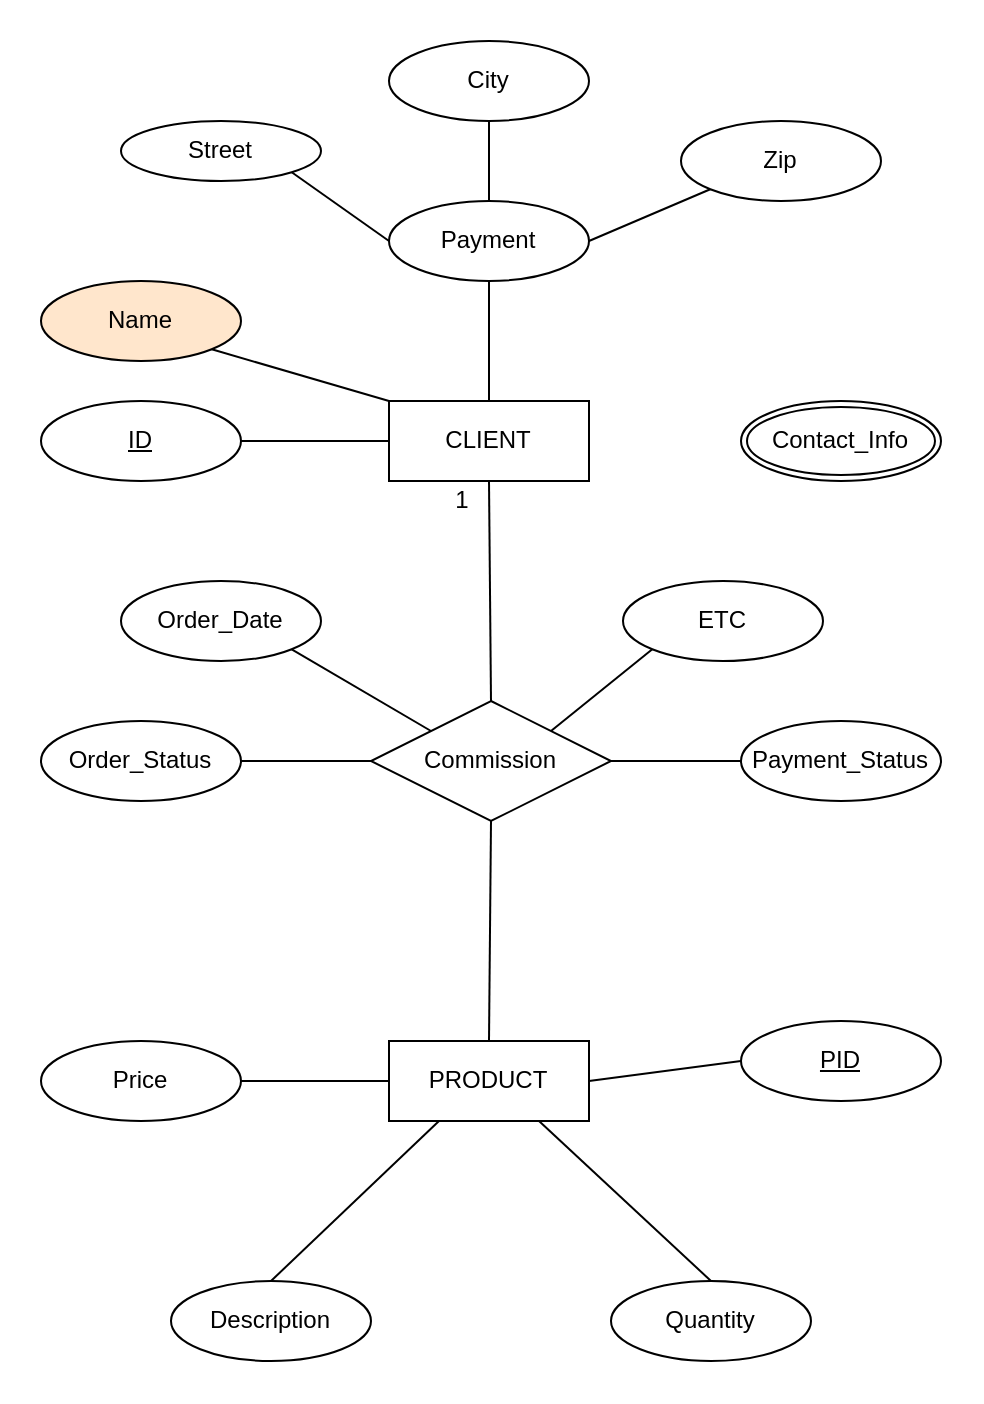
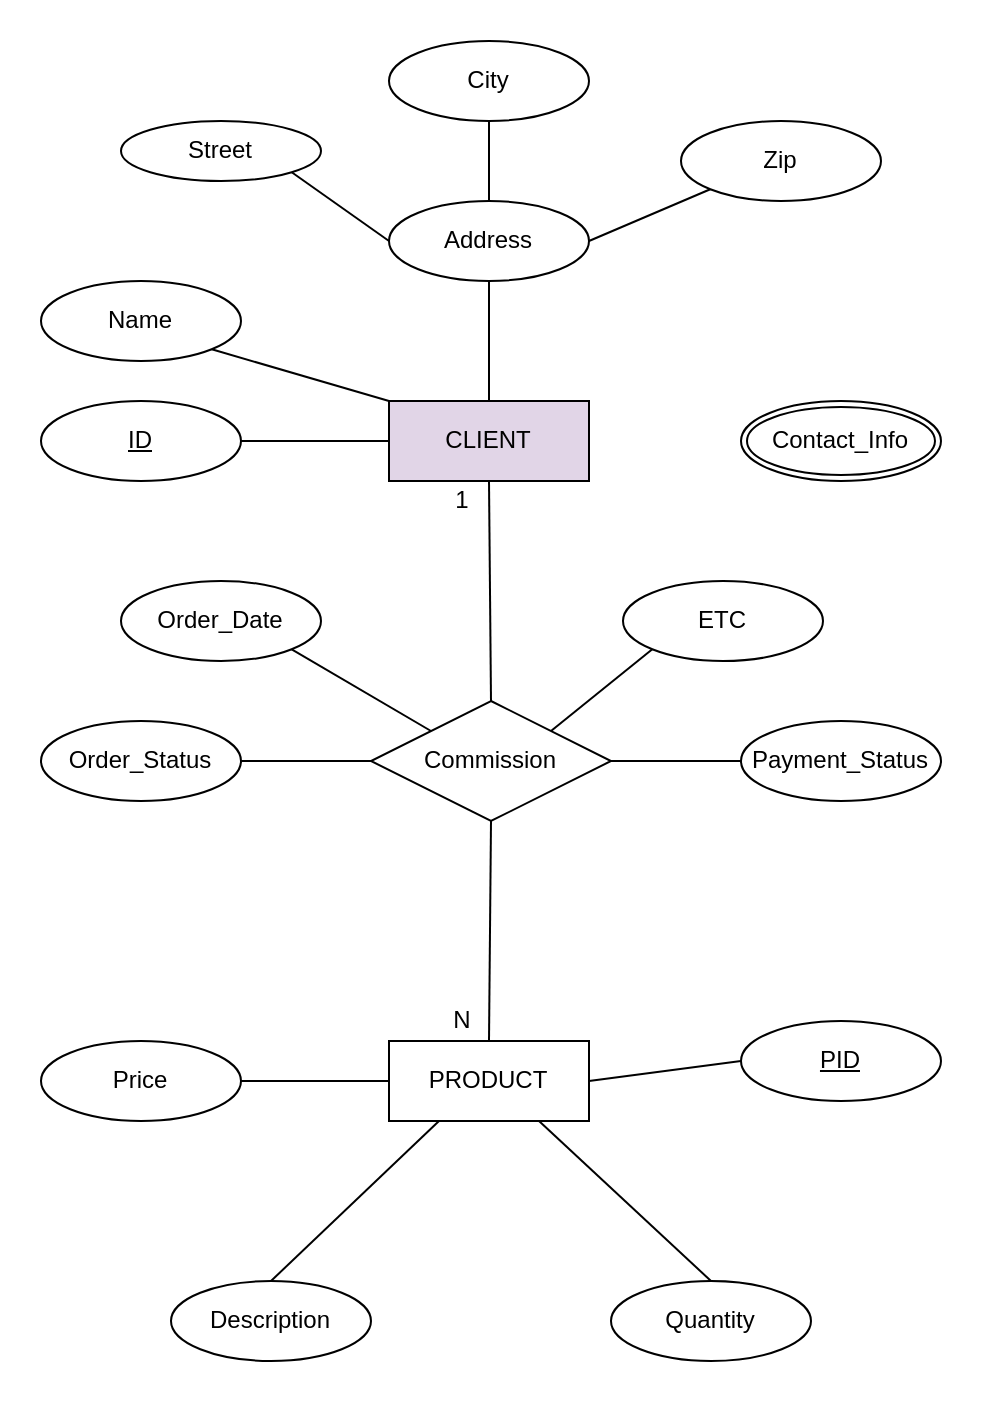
(489, 241) -> (489, 241)
(141, 321) -> (141, 321)
(489, 441) -> (489, 441)
none -> (463, 1021)
